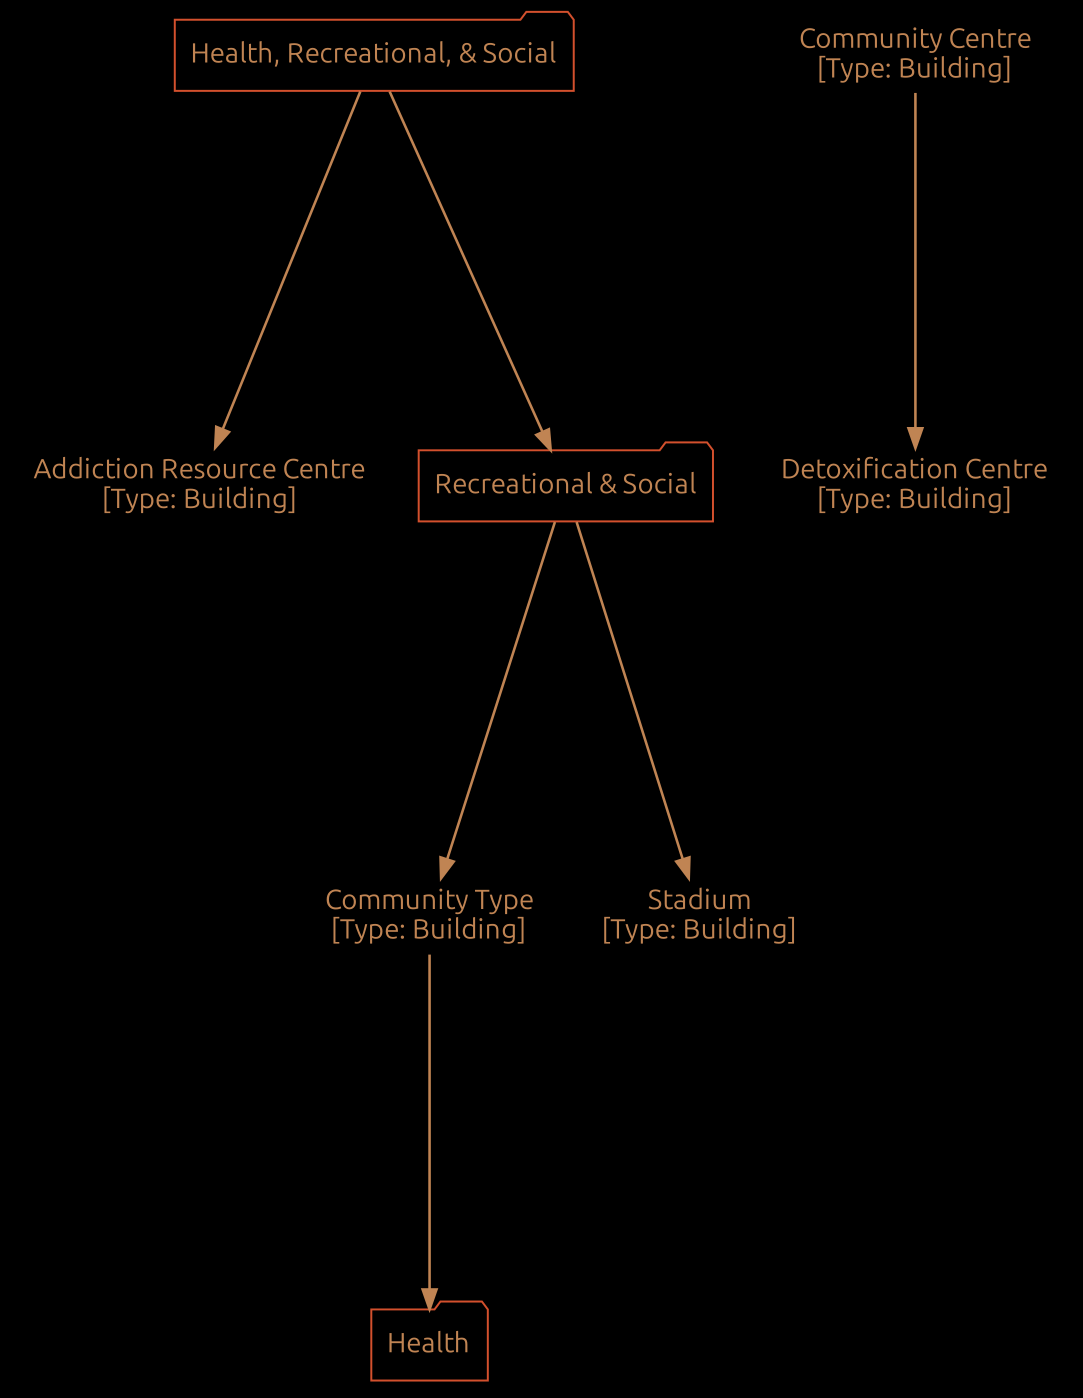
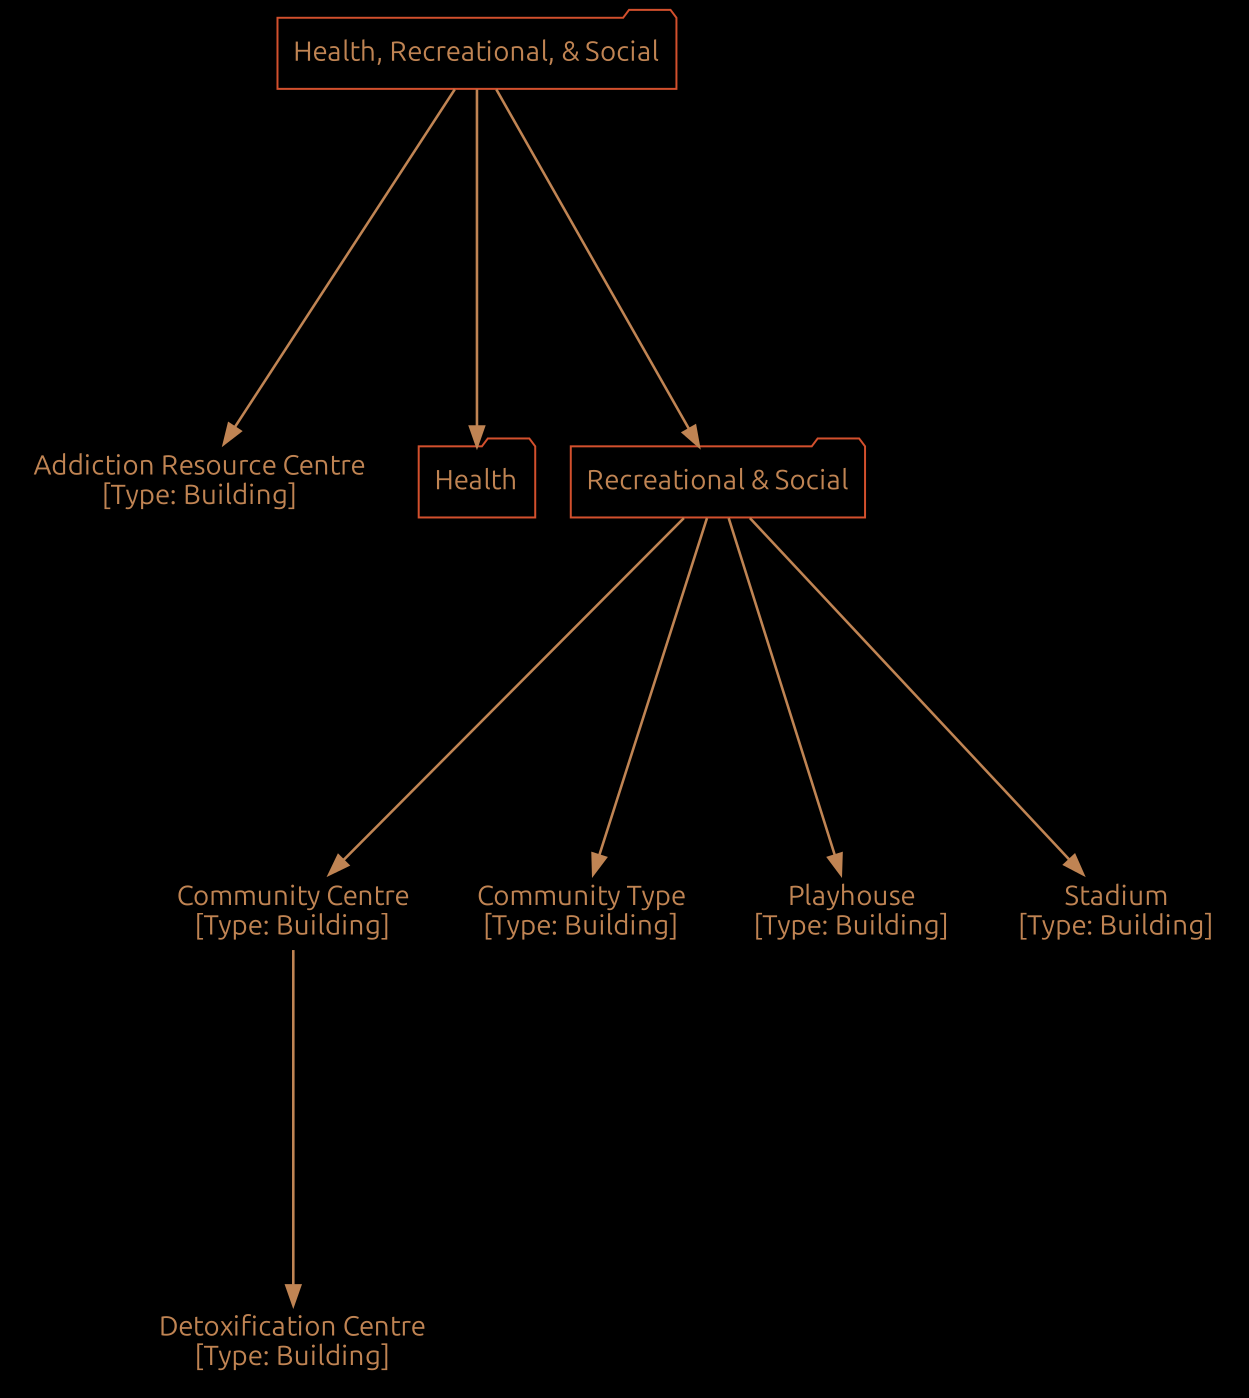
none -> (514, 689)
none -> (852, 912)
(430, 1122) -> (477, 258)
